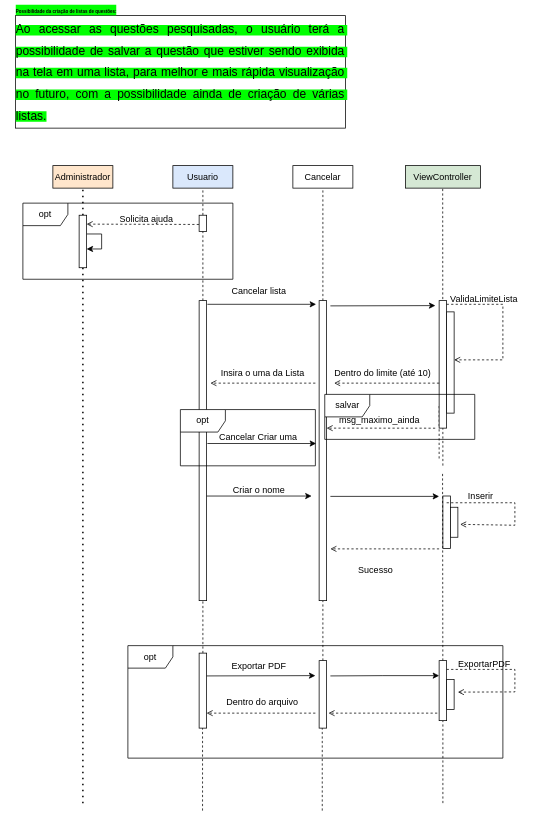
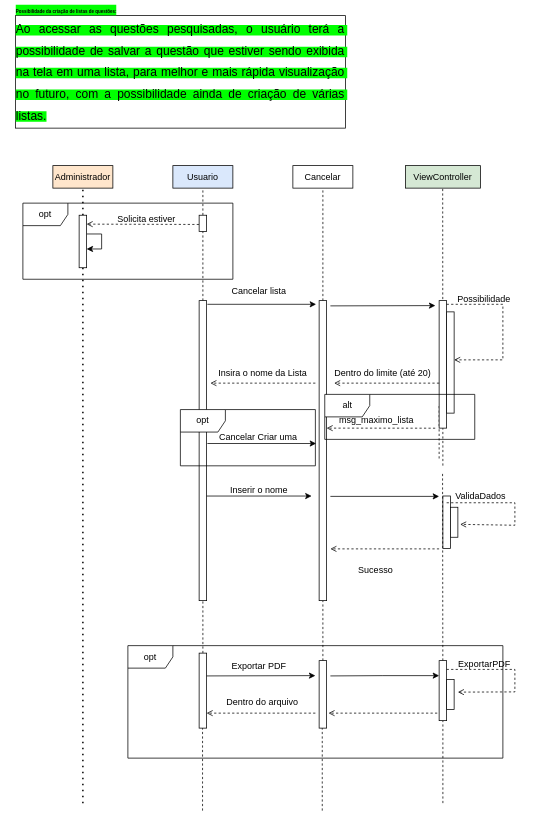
(147, 219) -> (147, 219)
(484, 299) -> (484, 299)
(263, 373) -> (263, 373)
(383, 373) -> (383, 373)
(348, 405) -> (348, 405)
(377, 420) -> (376, 420)
(259, 490) -> (259, 490)
(481, 496) -> (481, 496)
